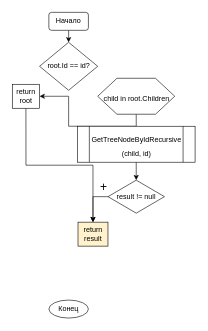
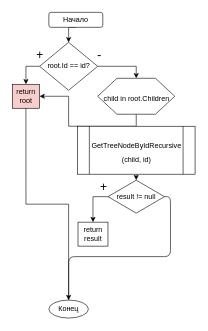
(69, 21) -> (76, 20)
none -> (26, 66)
none -> (136, 68)
(26, 96) -> (26, 96)
(136, 144) -> (136, 150)
(73, 165) -> (52, 204)
(93, 234) -> (93, 234)
none -> (153, 257)
